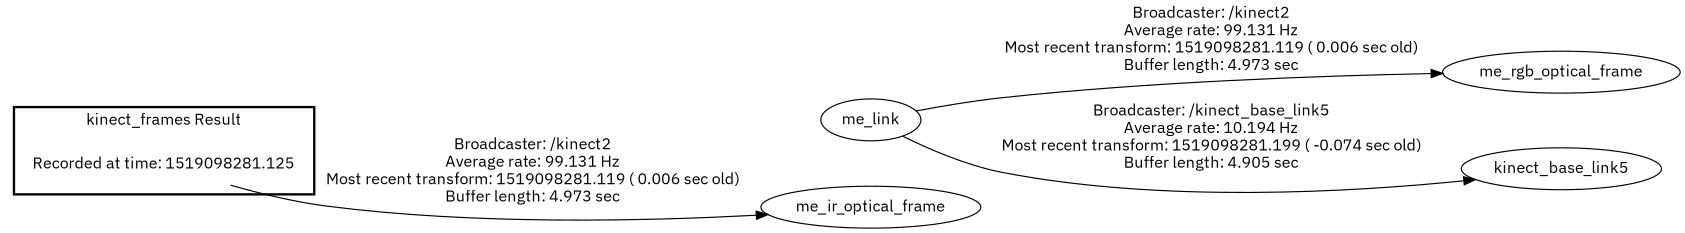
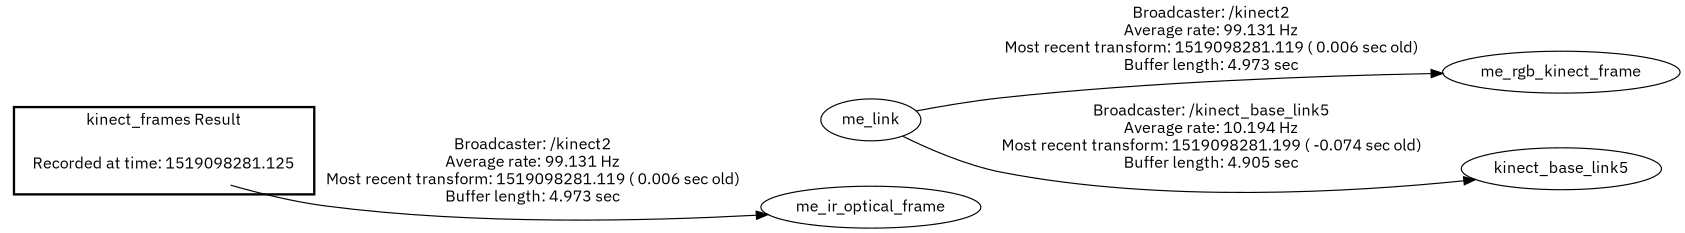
(1561, 72) -> (1561, 72)
